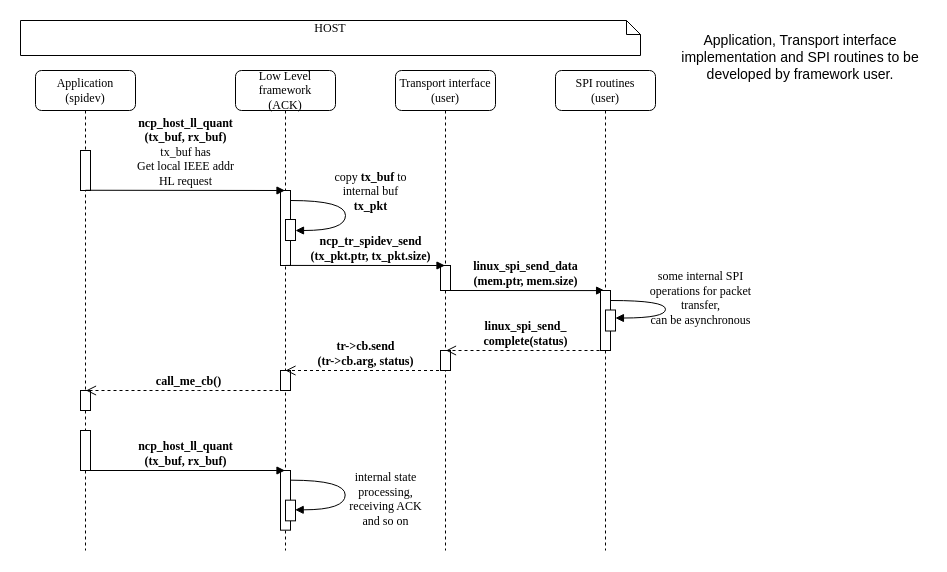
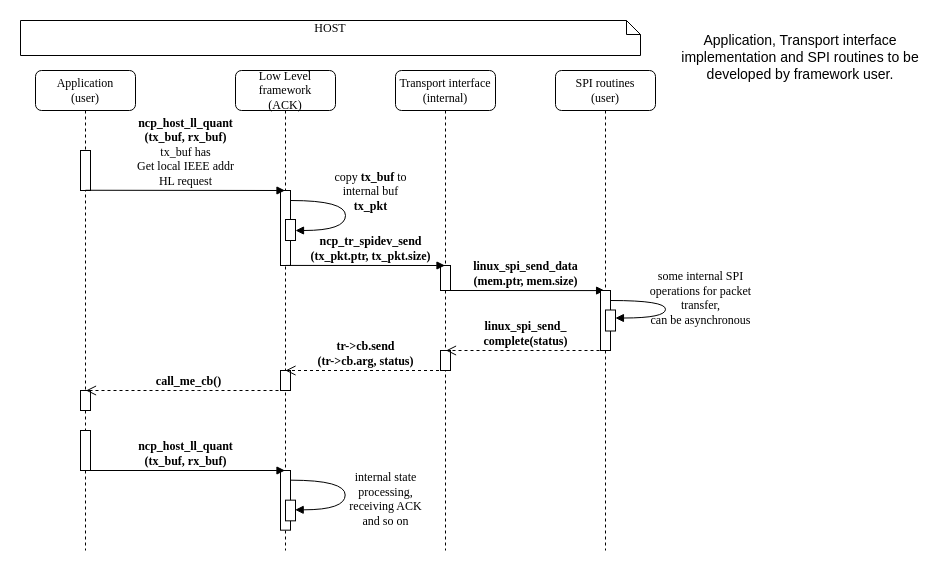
(86, 91) -> (86, 91)
(446, 91) -> (446, 91)
